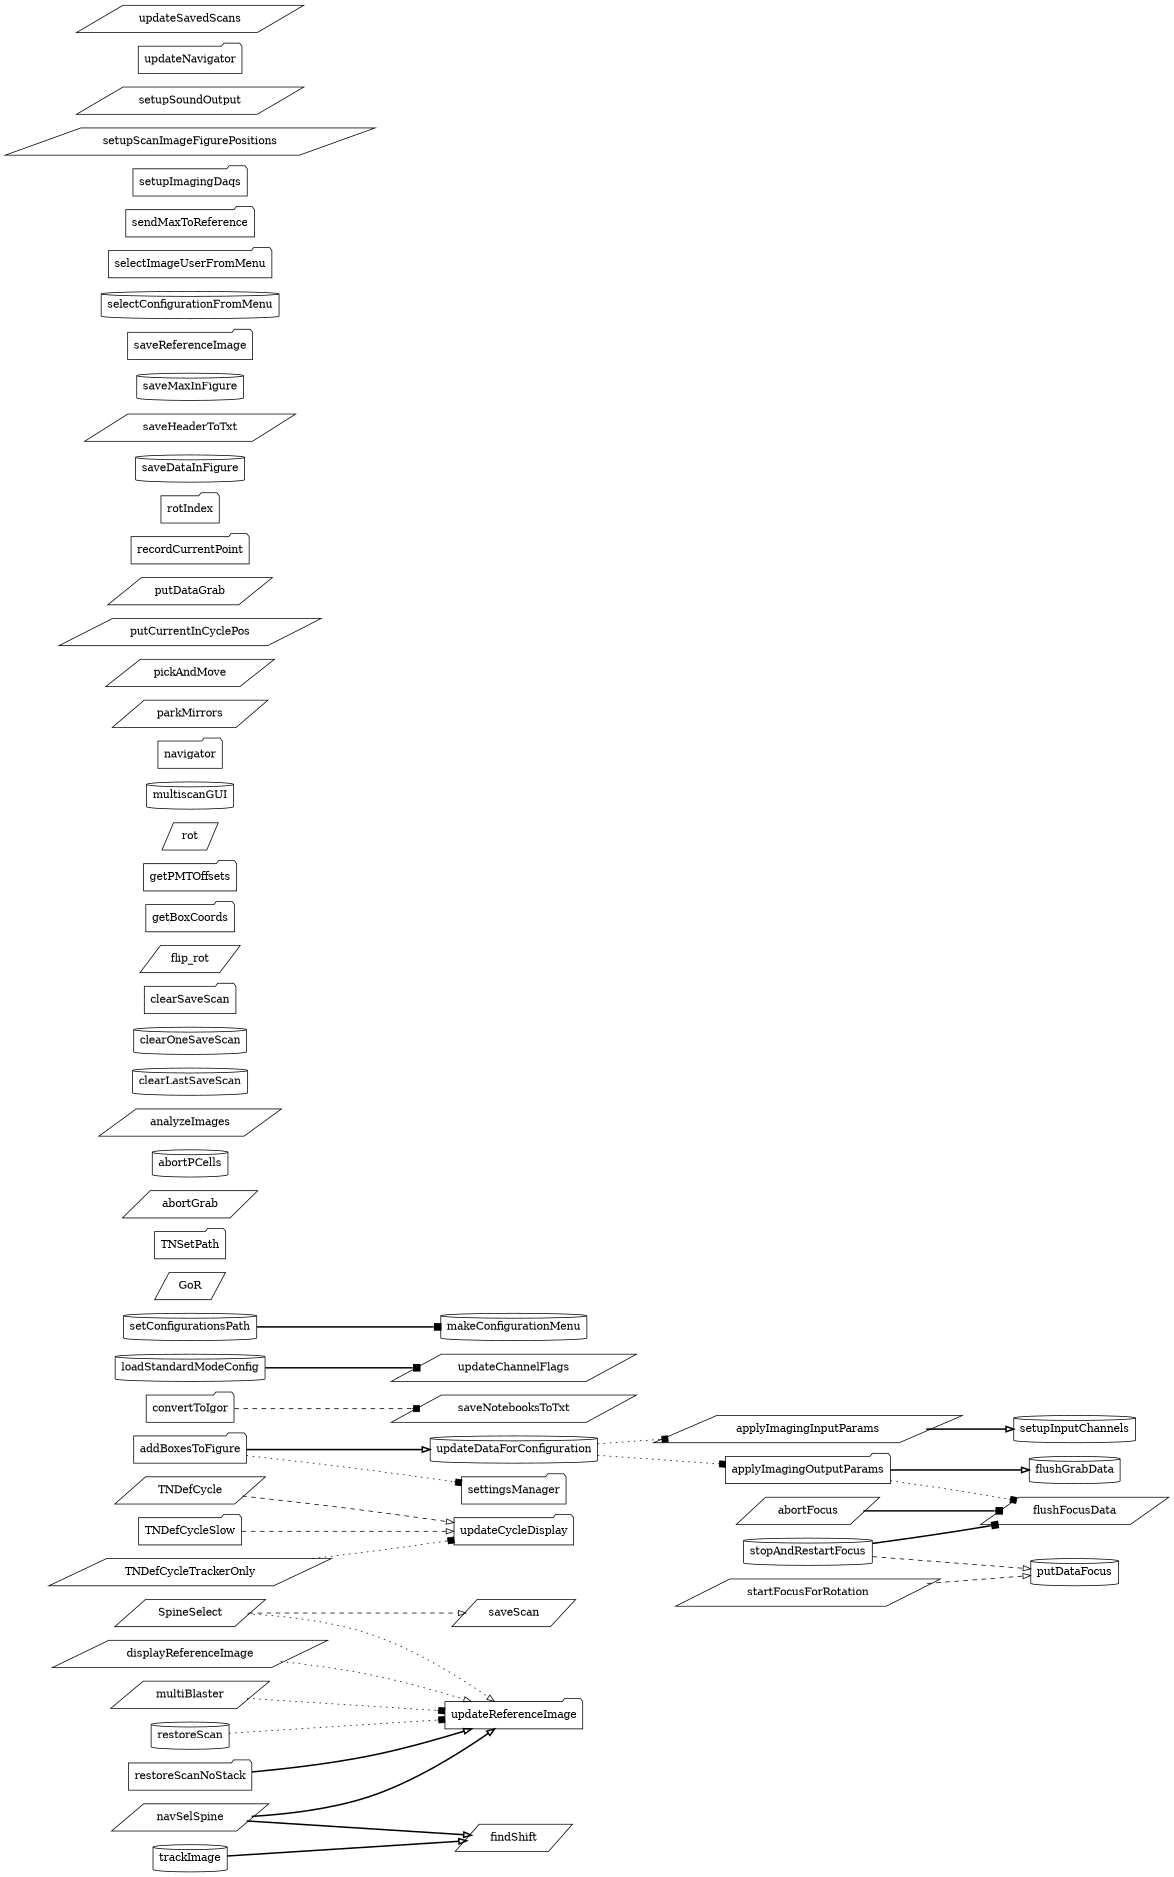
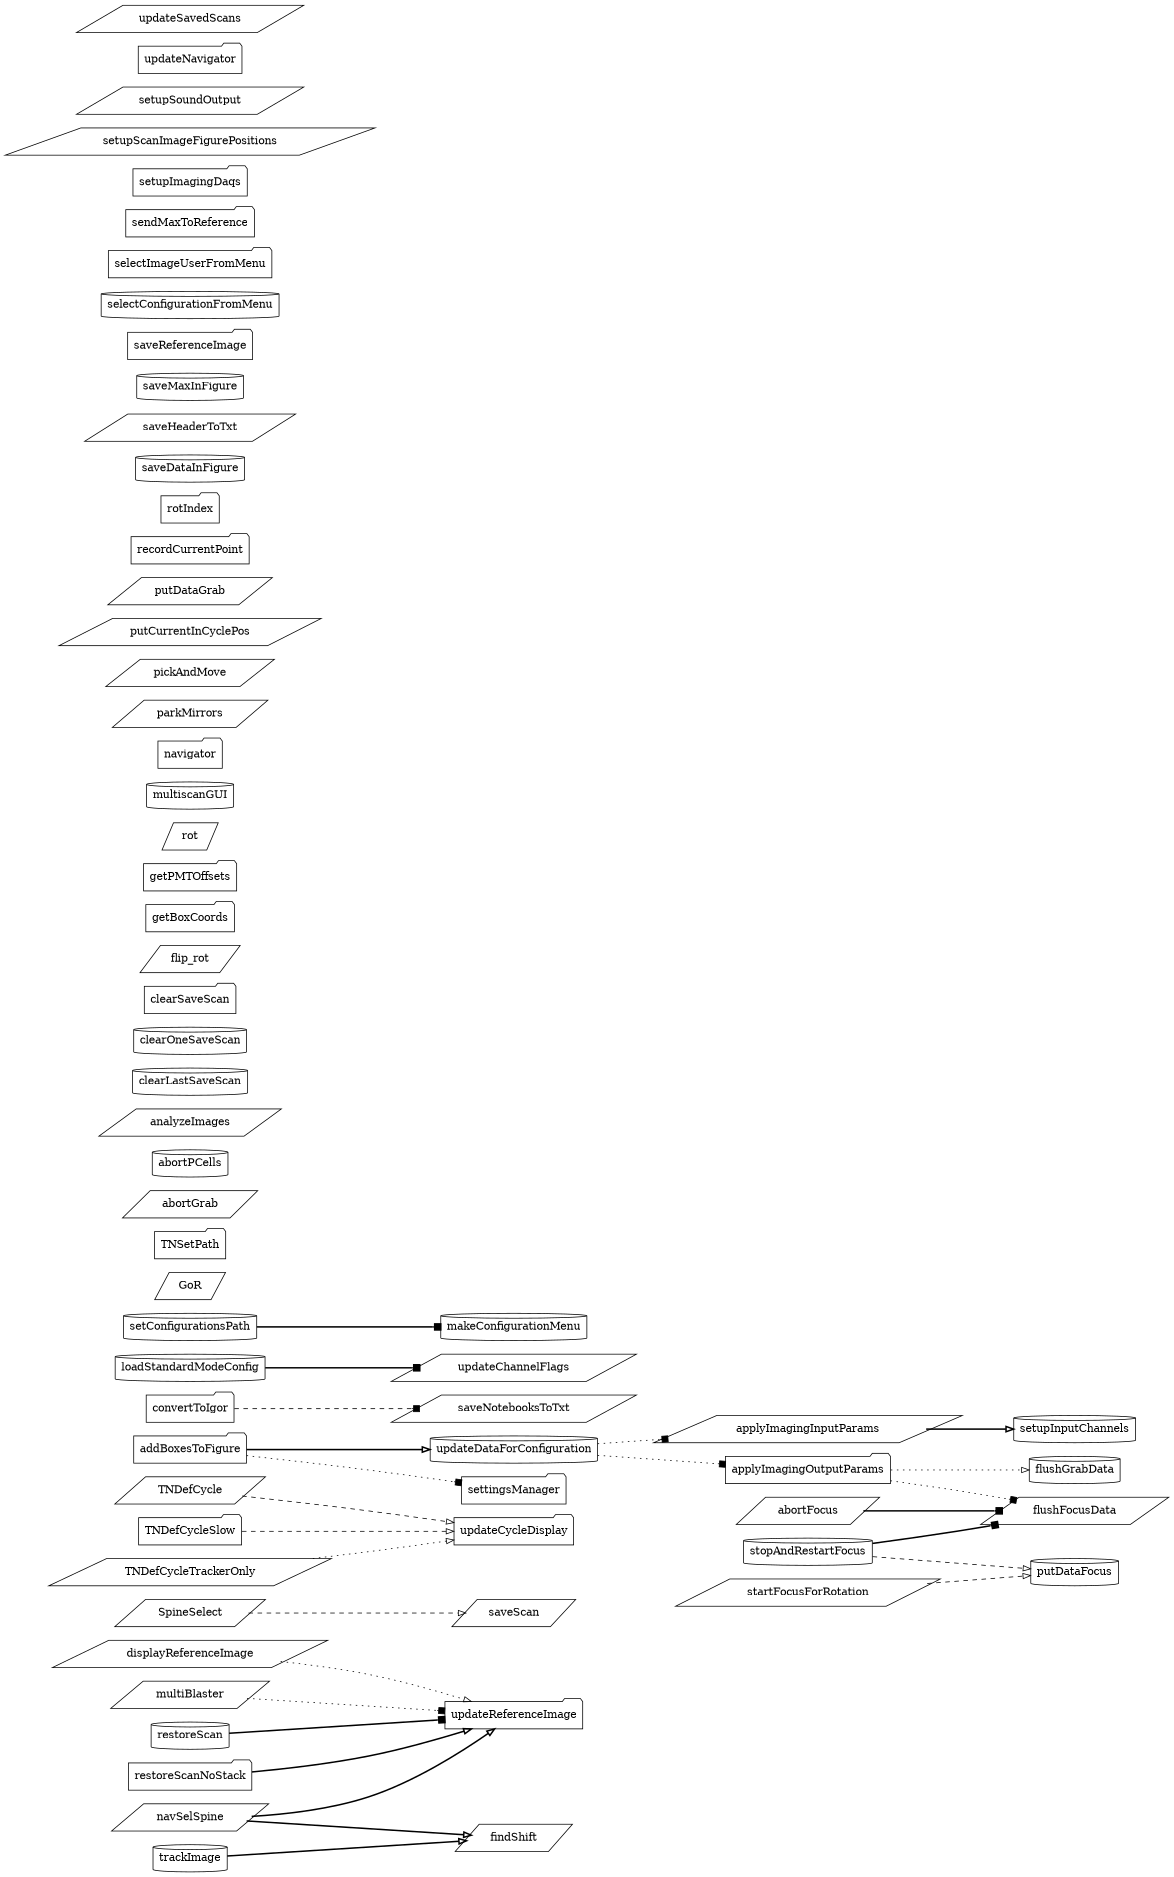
(956, 1470) -> (956, 1470)
(380, 1550) -> (380, 1550)
(375, 1636) -> none
(333, 1727) -> (333, 1727)
